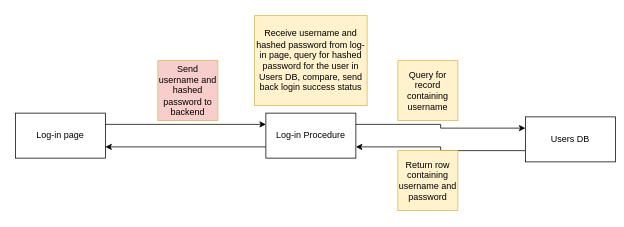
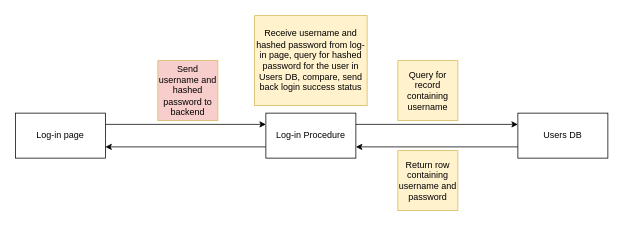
(570, 139) -> (563, 135)
